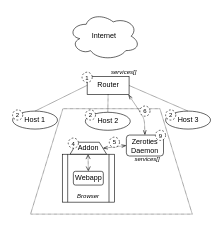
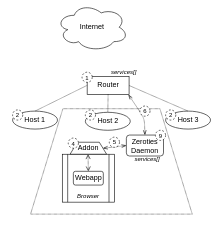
(104, 36) -> (92, 27)
